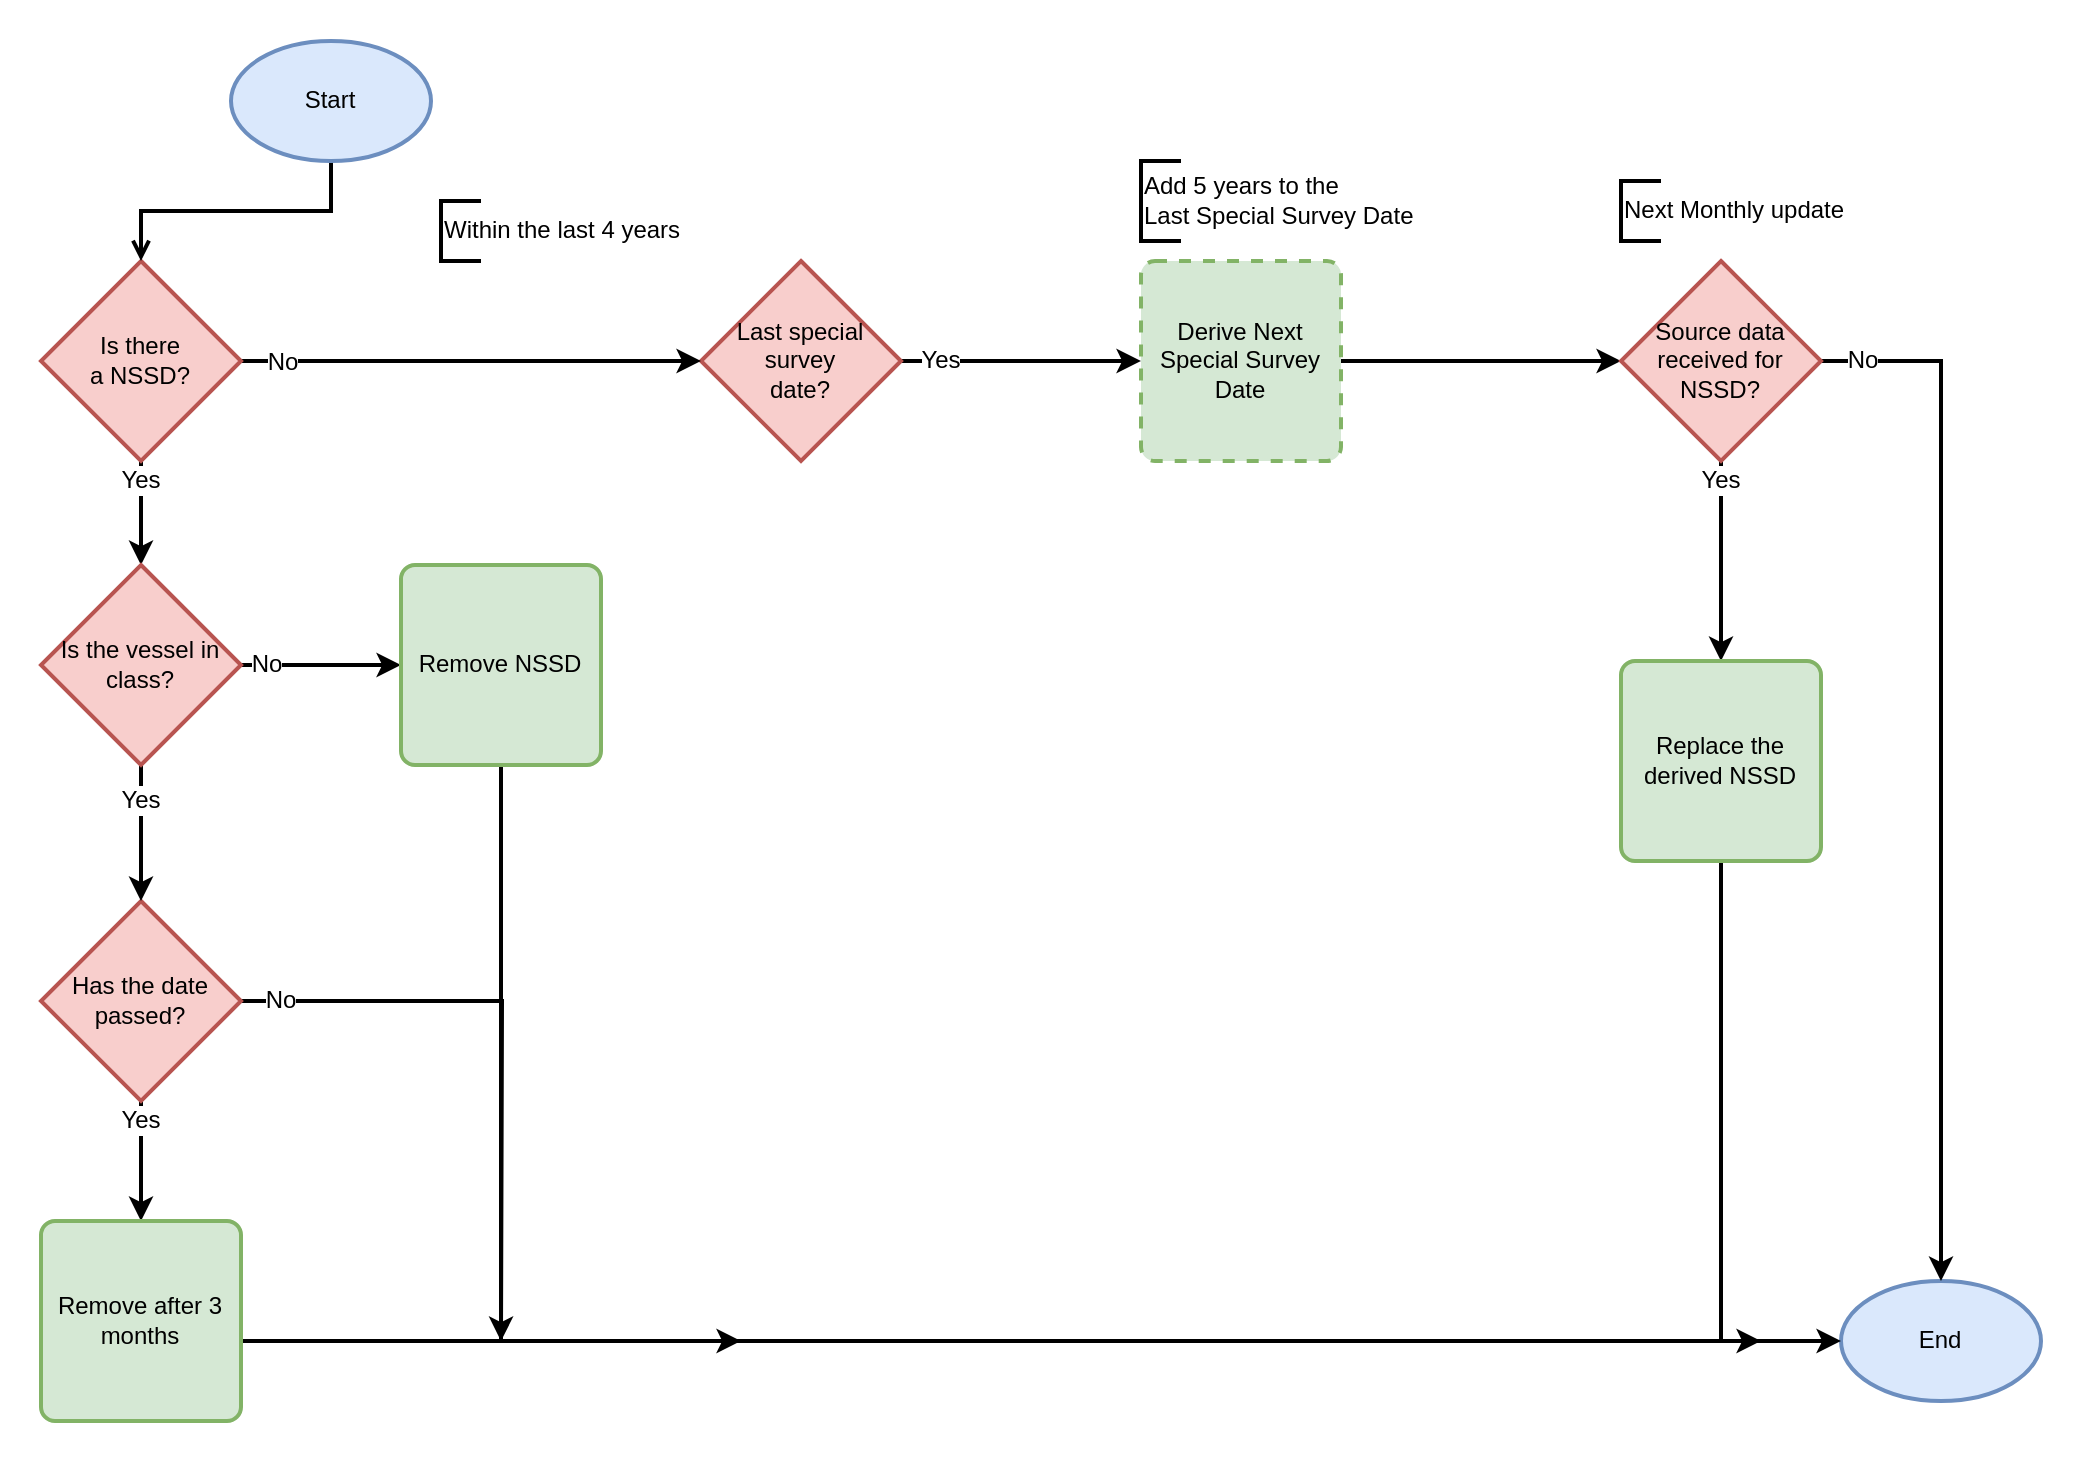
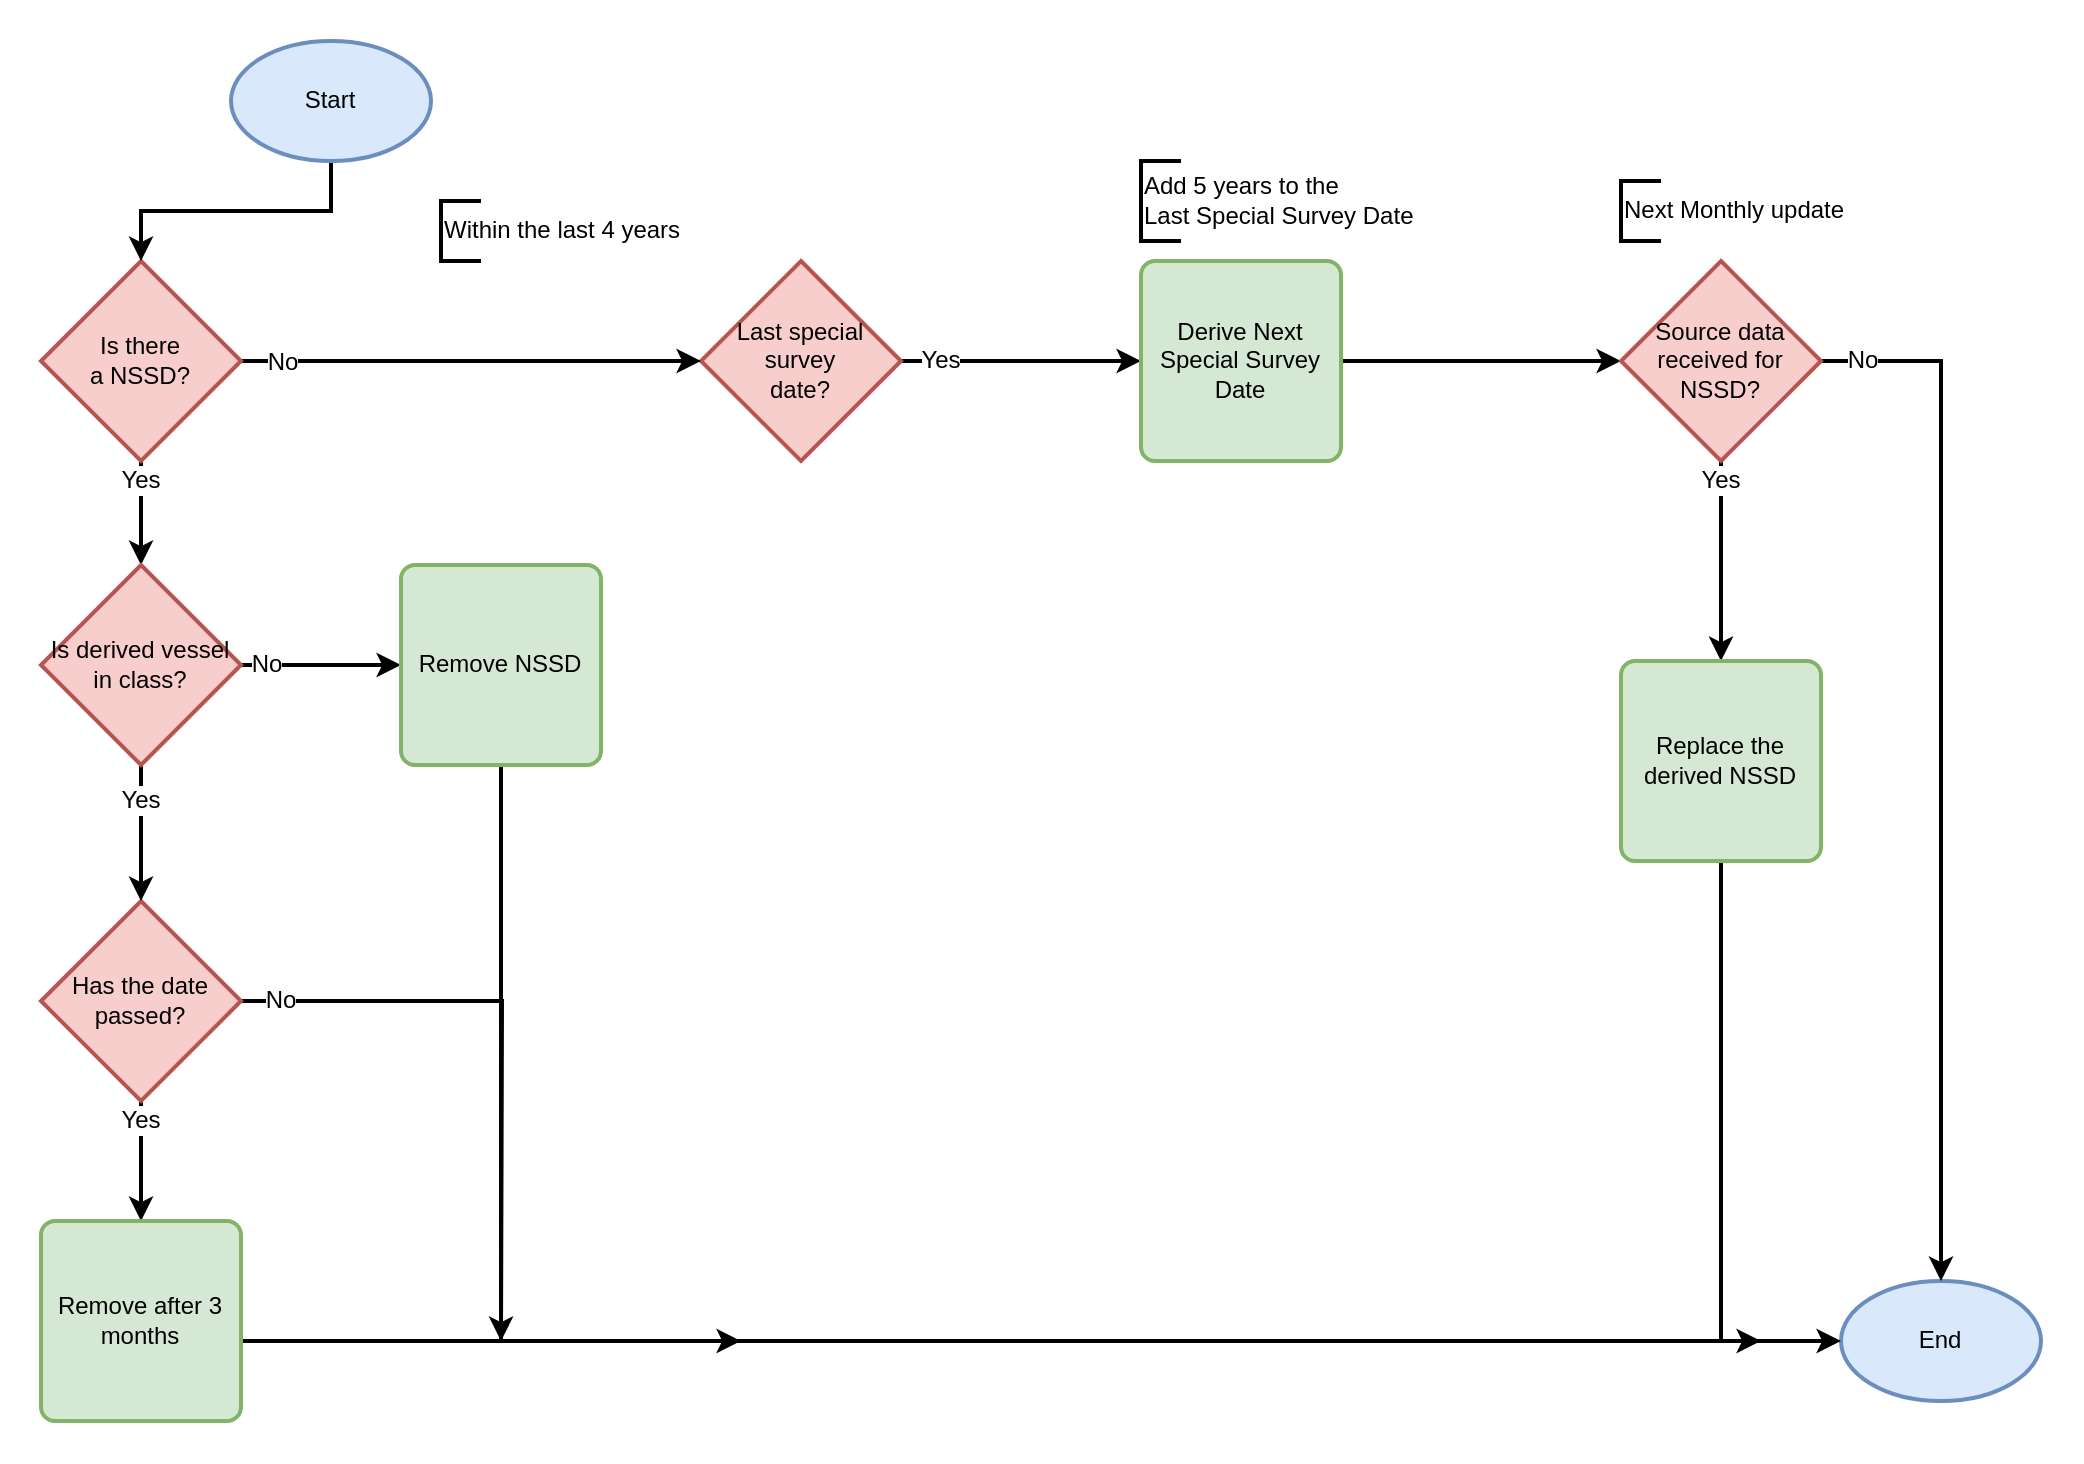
(141, 243) -> (141, 241)
(1241, 361) -> (1241, 361)
(141, 665) -> (141, 665)
